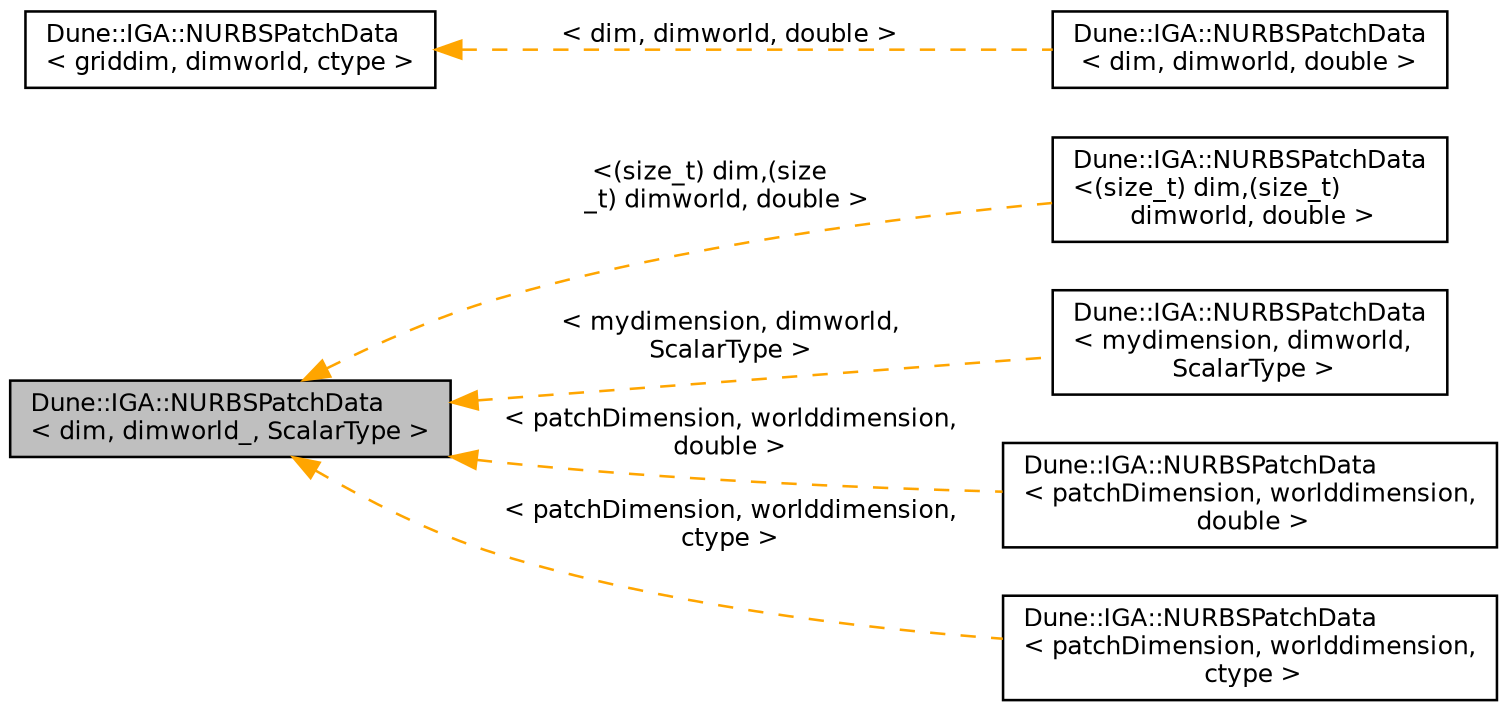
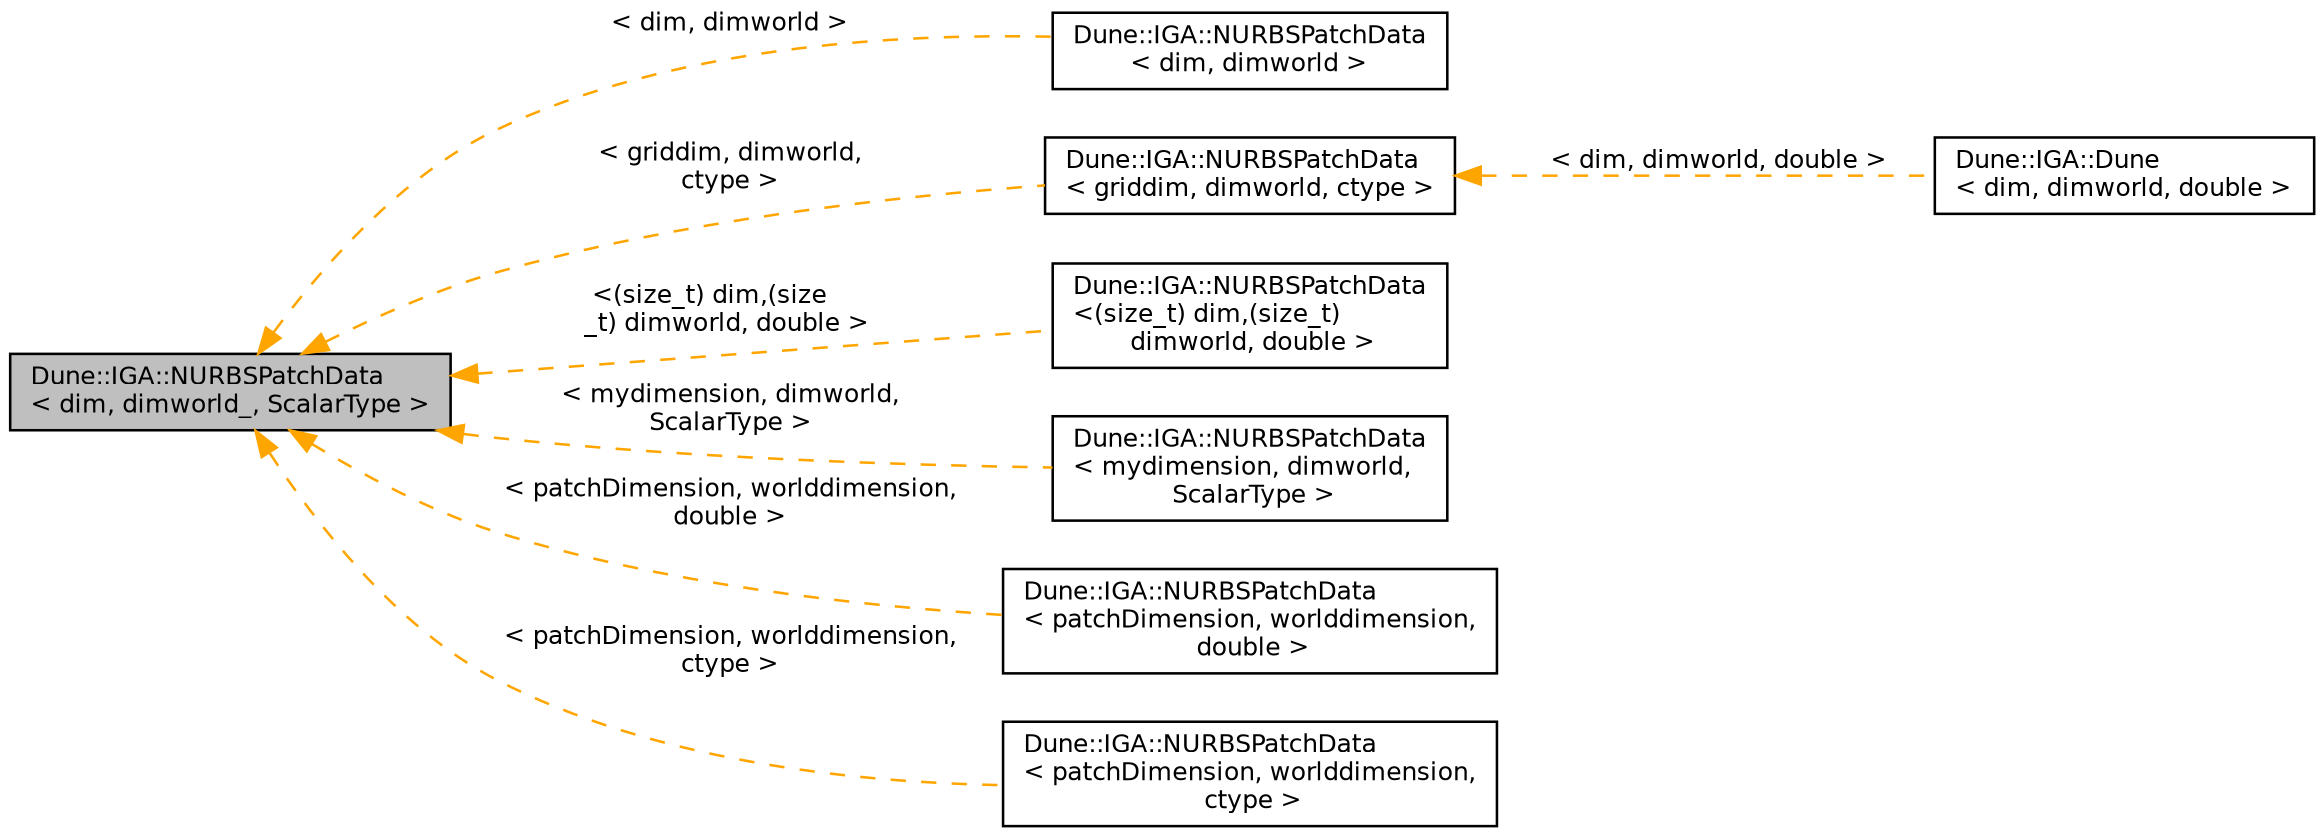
(1250, 50) -> (2124, 176)
none -> (1250, 51)
none -> (677, 231)
